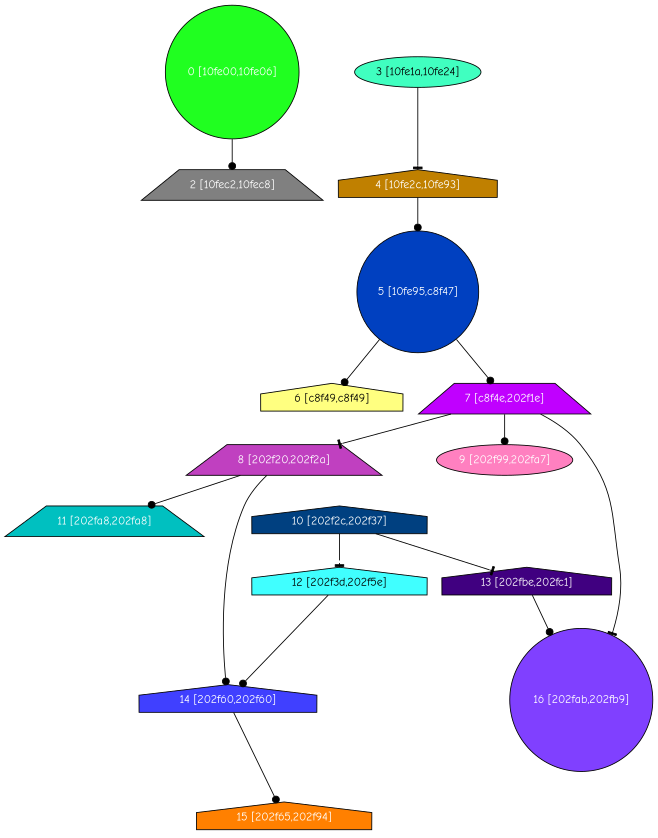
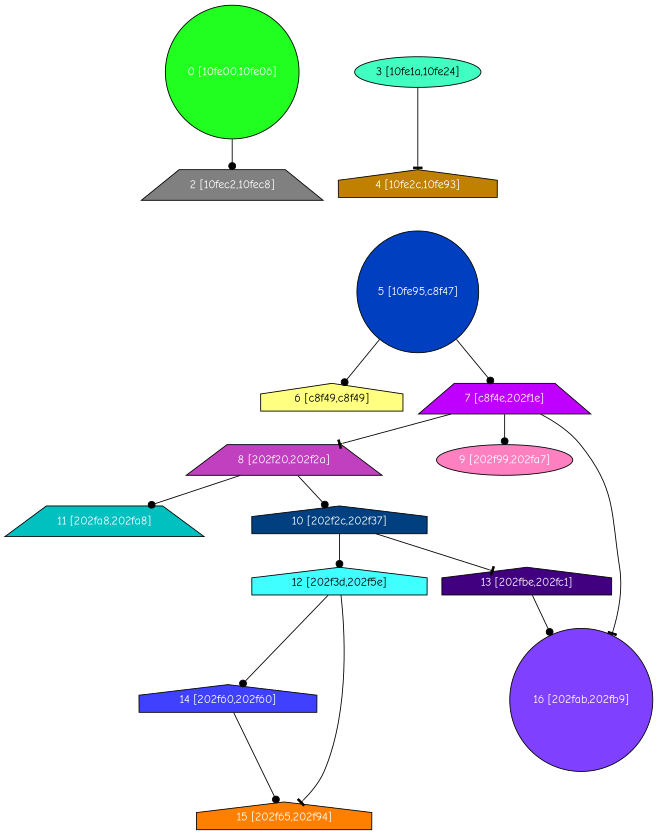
(418, 211) -> none
(339, 547) -> (339, 547)
(227, 572) -> (310, 489)
none -> (341, 702)
